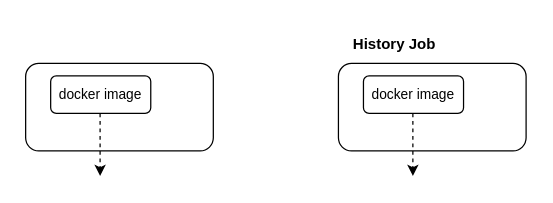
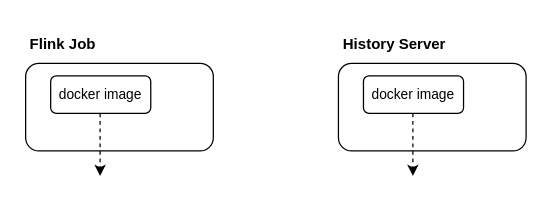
none -> (63, 44)
(394, 44) -> (394, 44)
